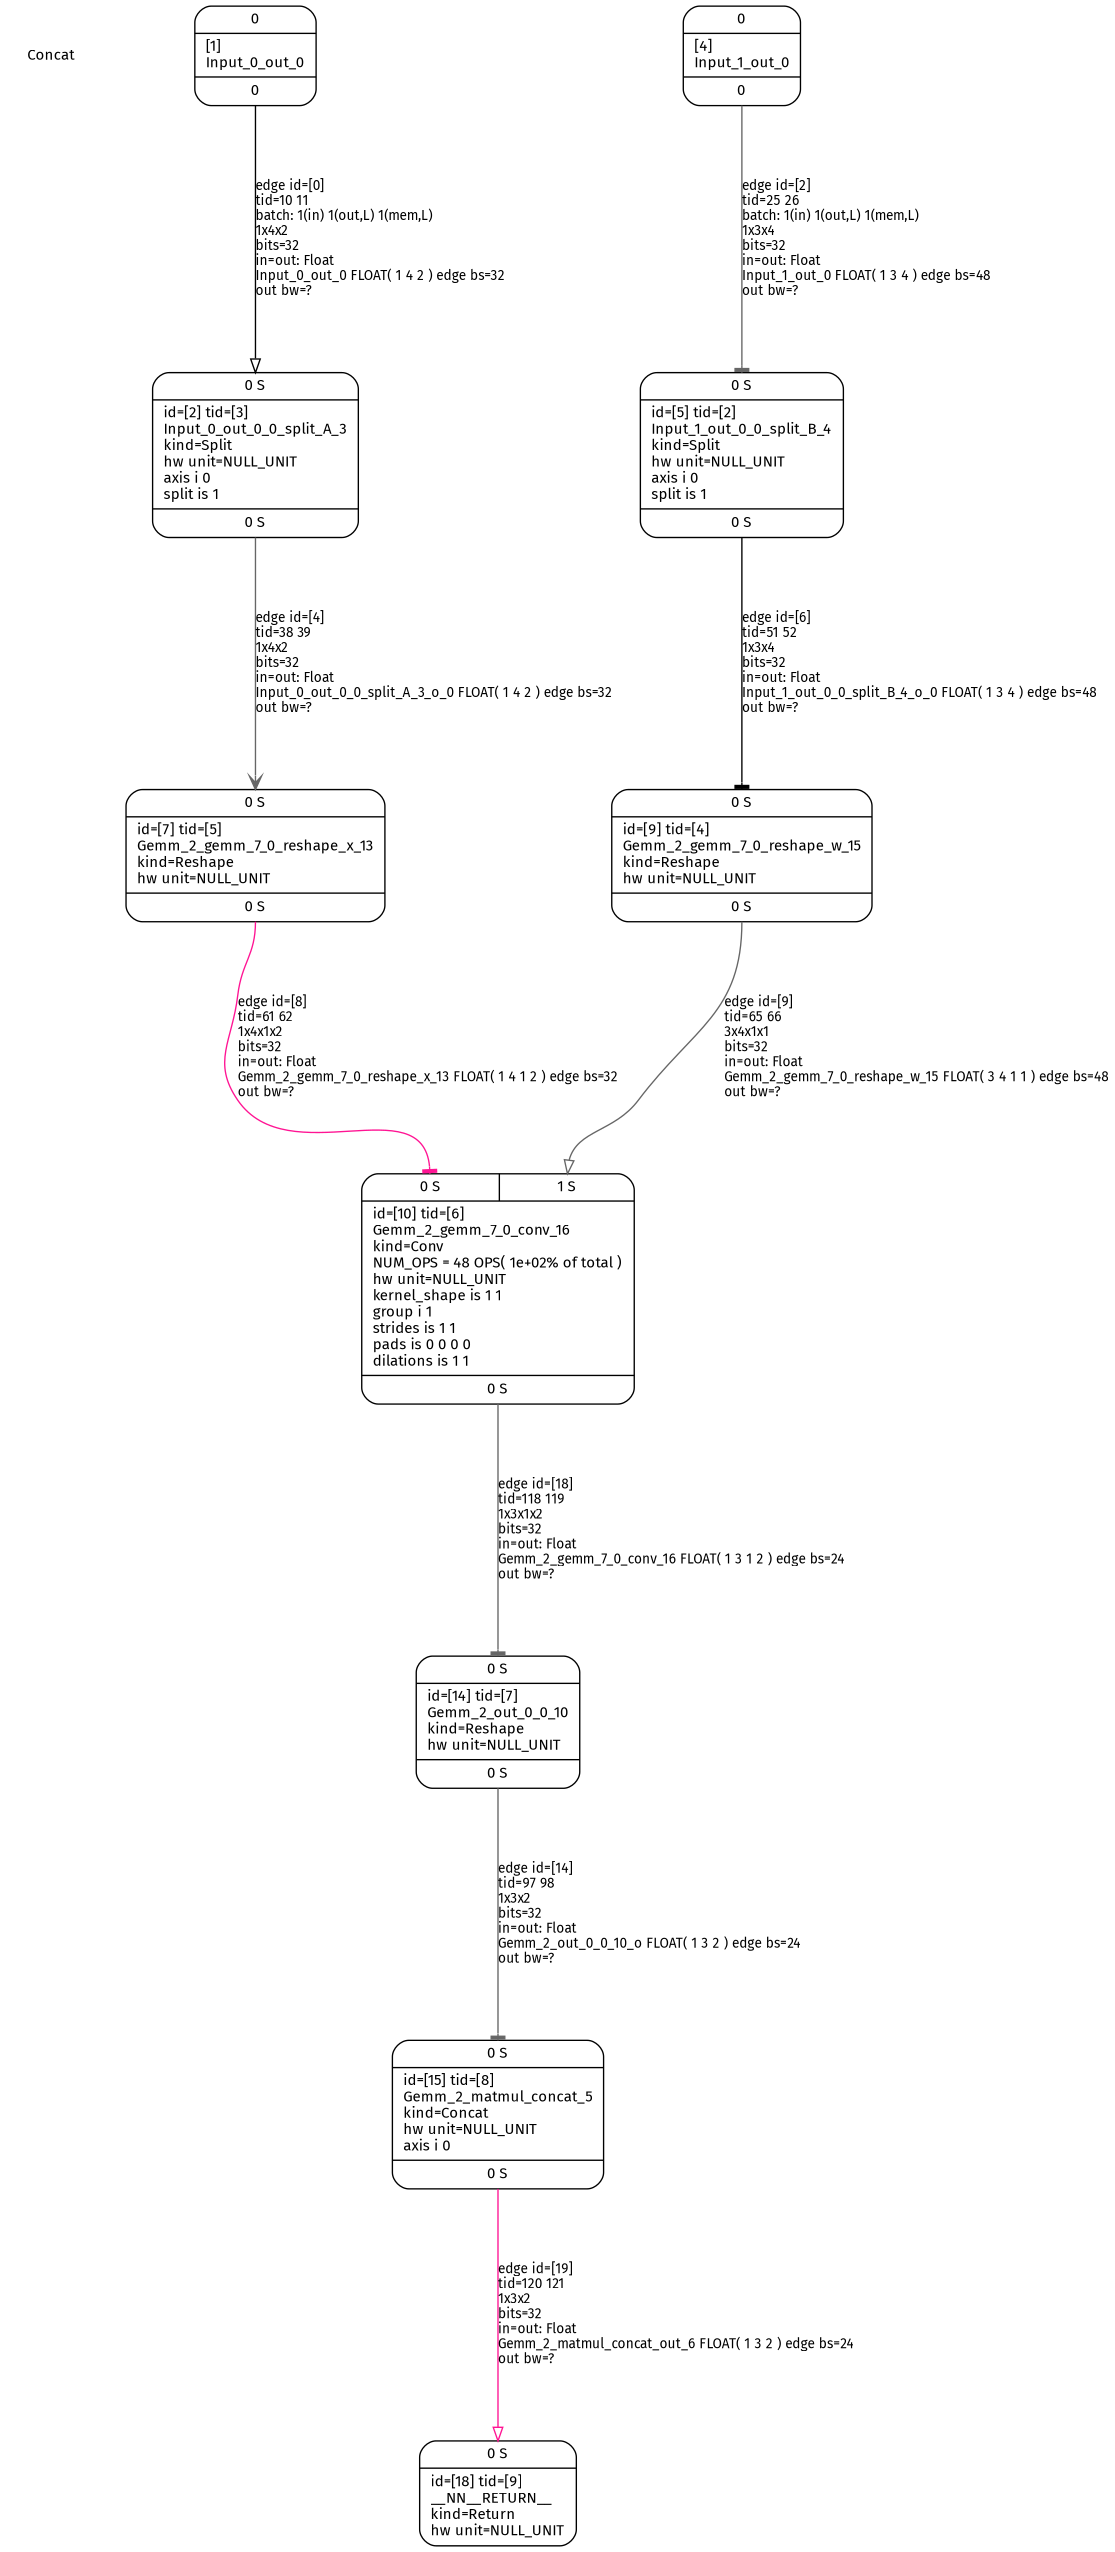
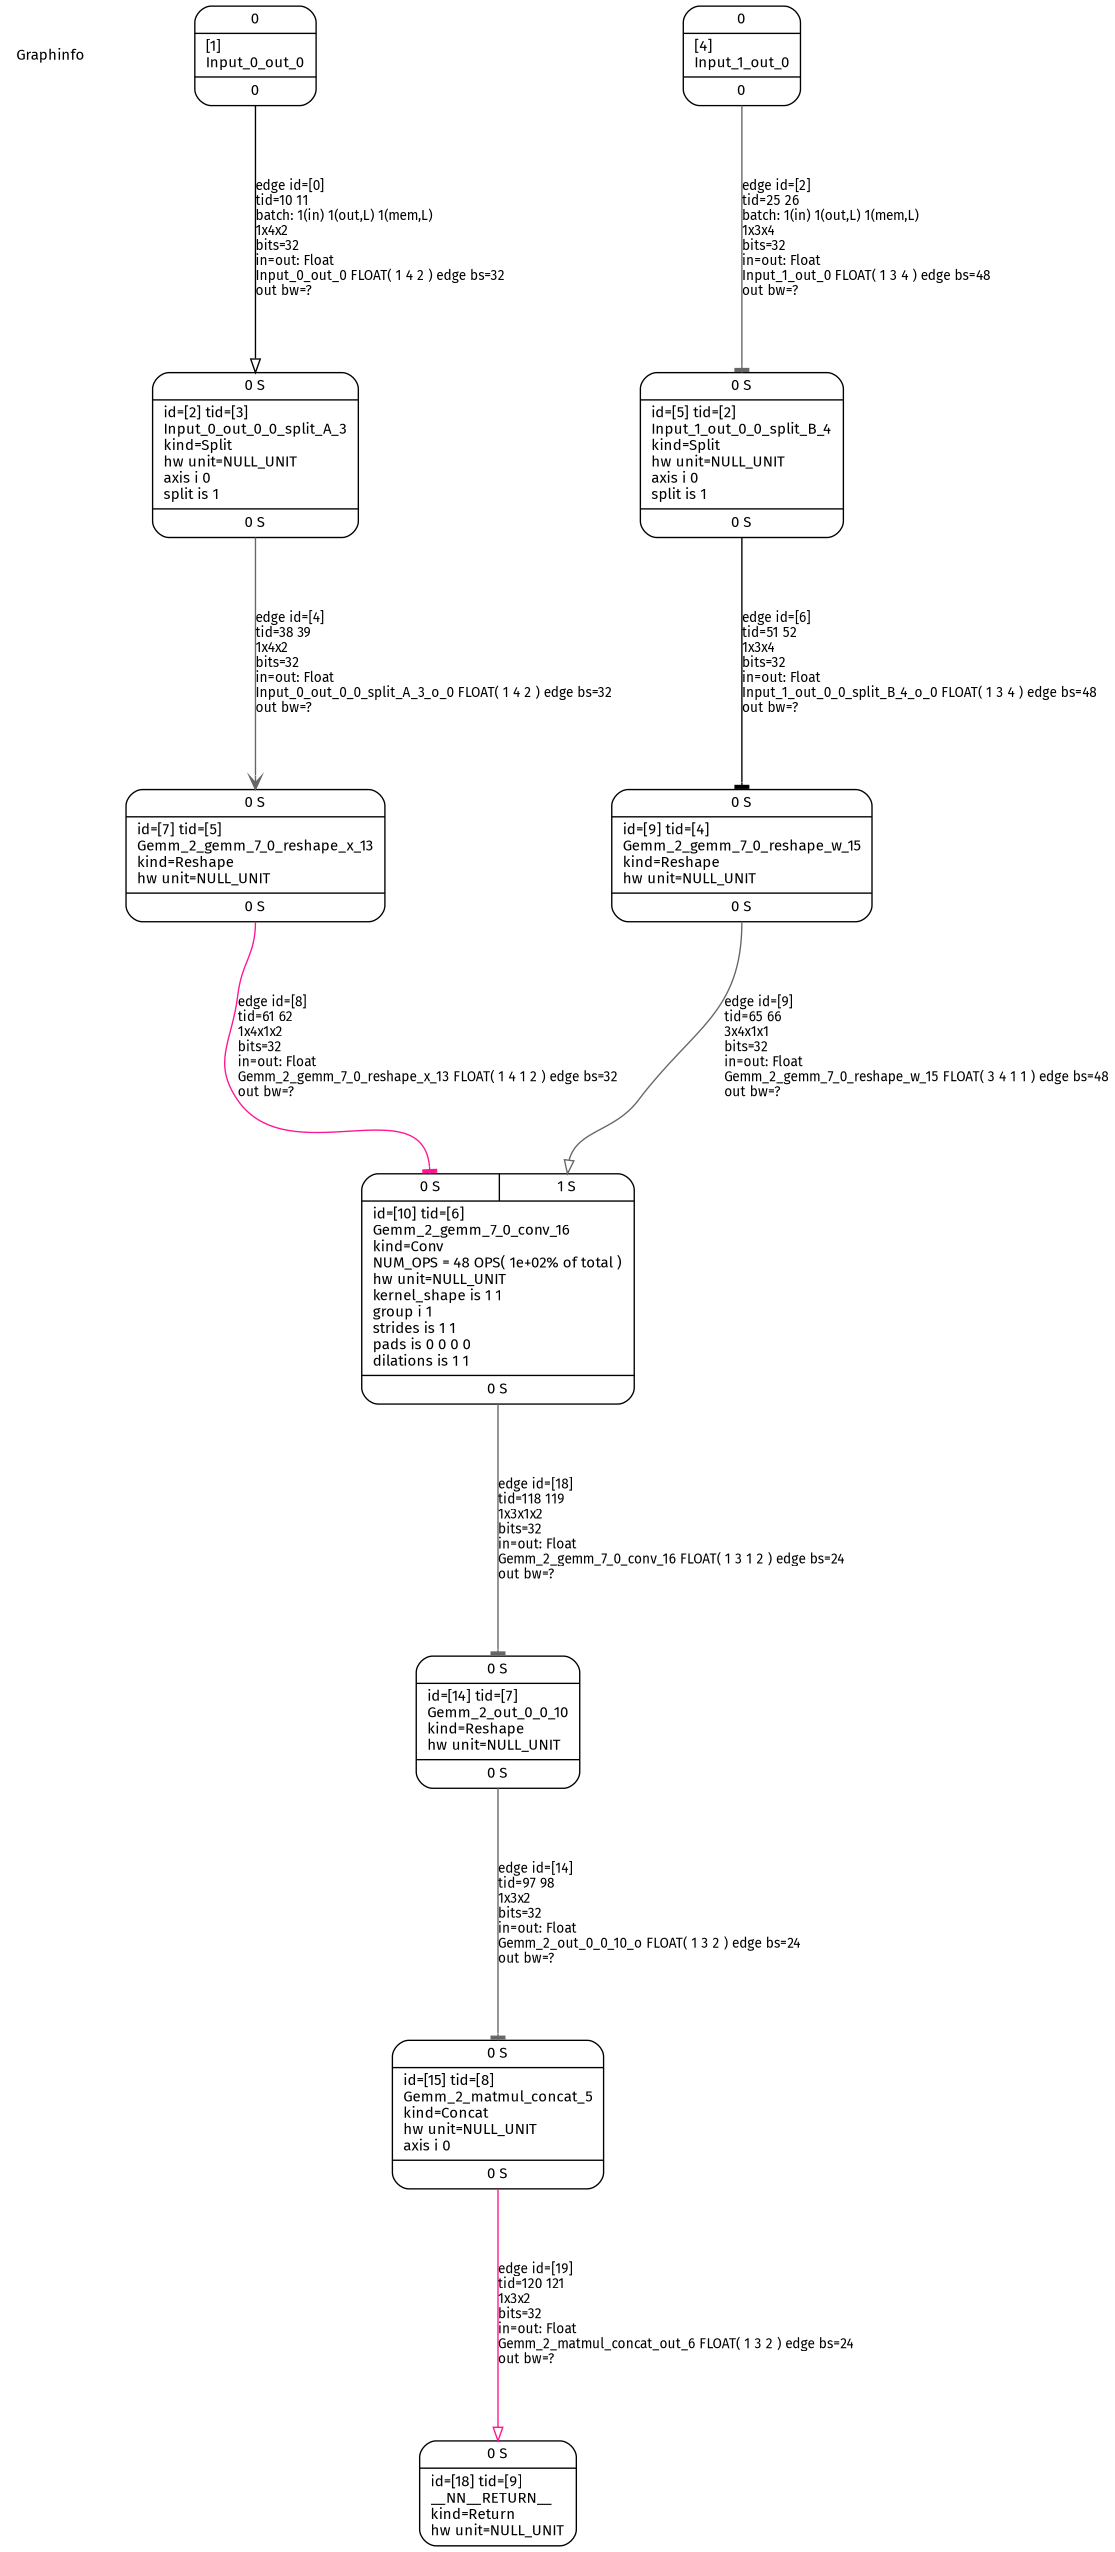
(51, 56) -> (51, 56)
